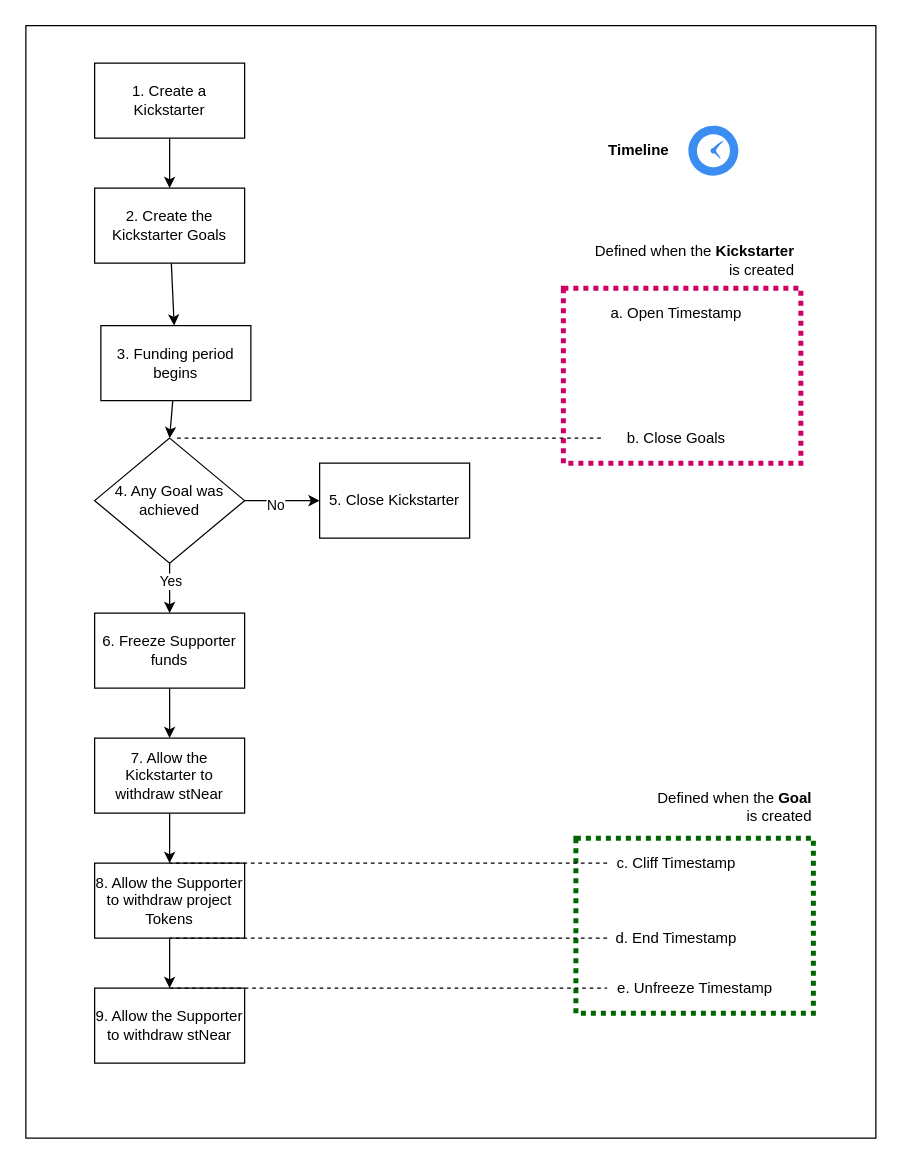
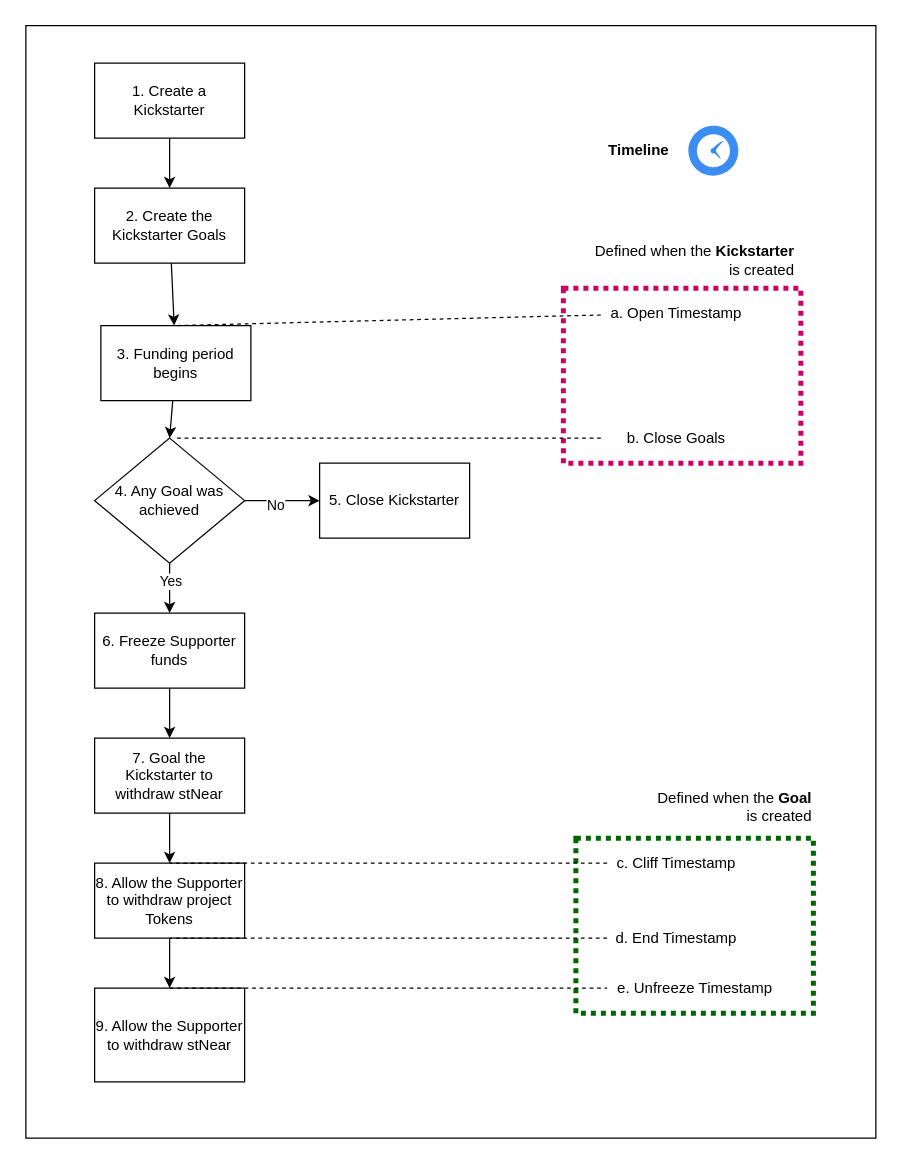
none -> (396, 320)
(169, 776) -> (169, 776)
(169, 1026) -> (169, 1035)
